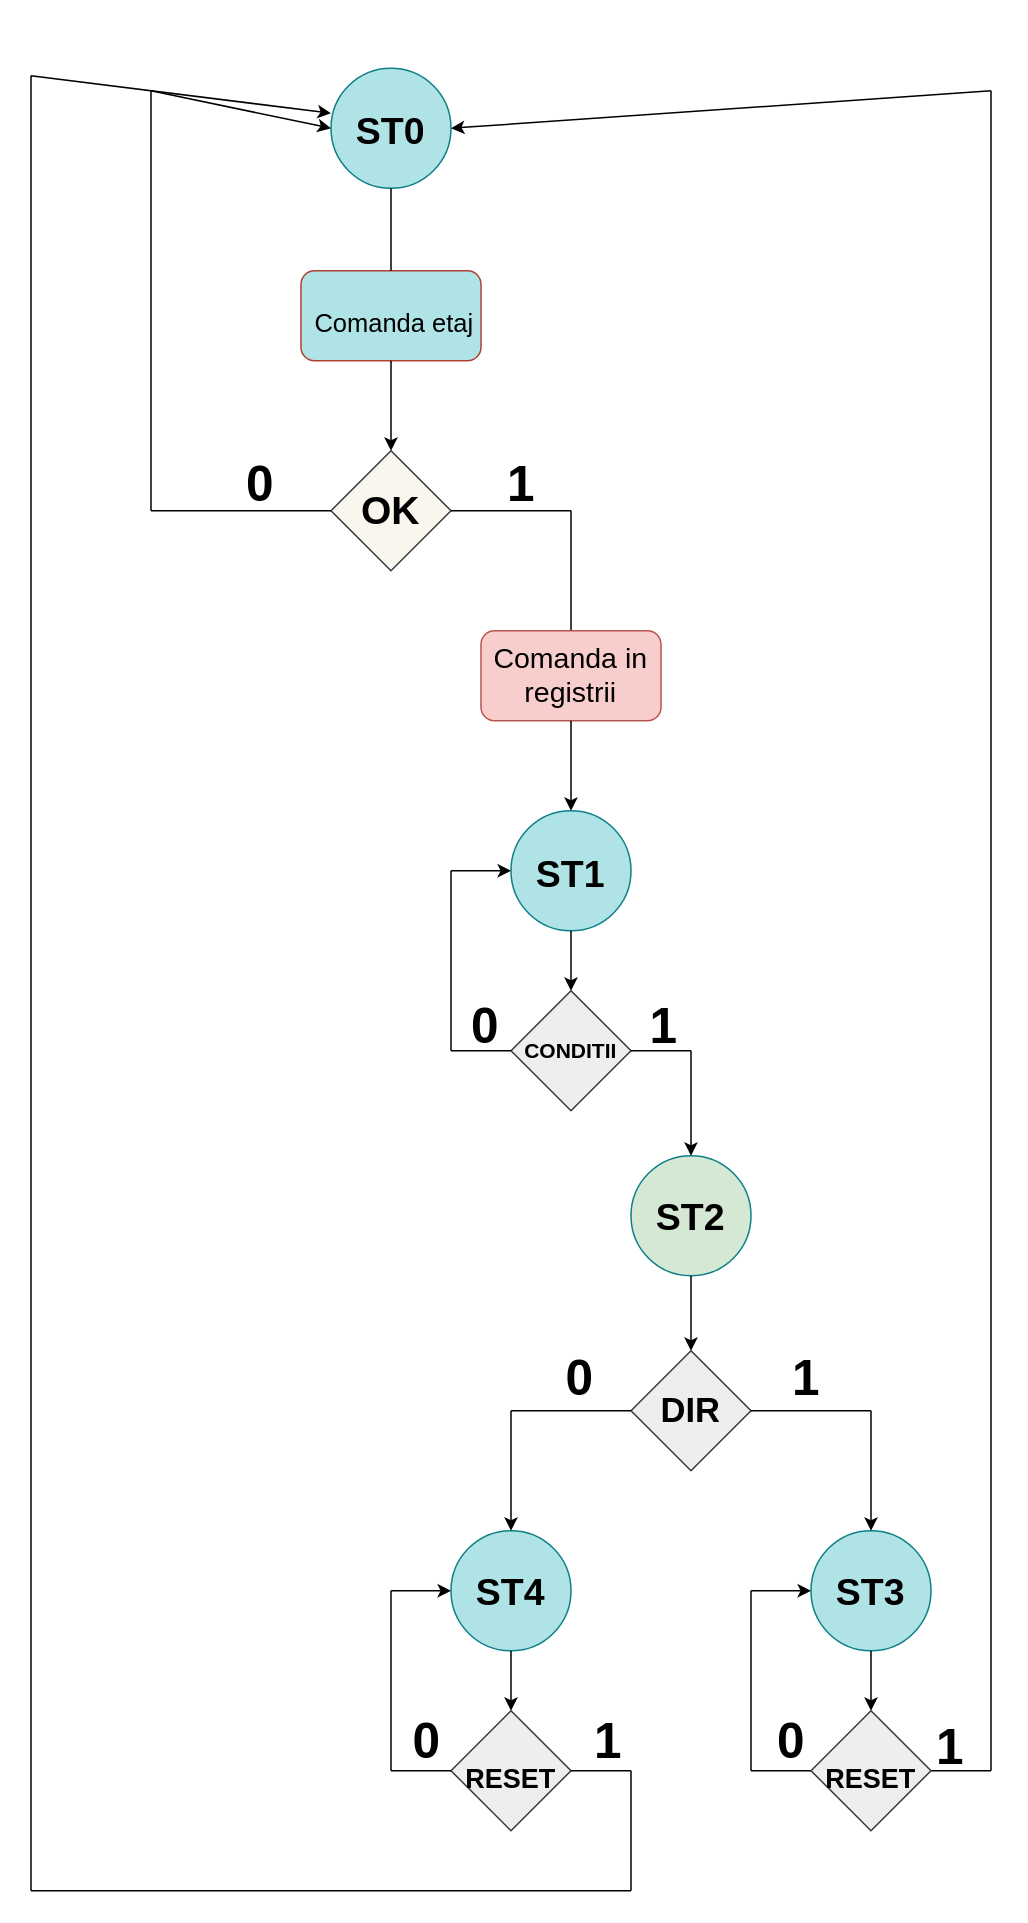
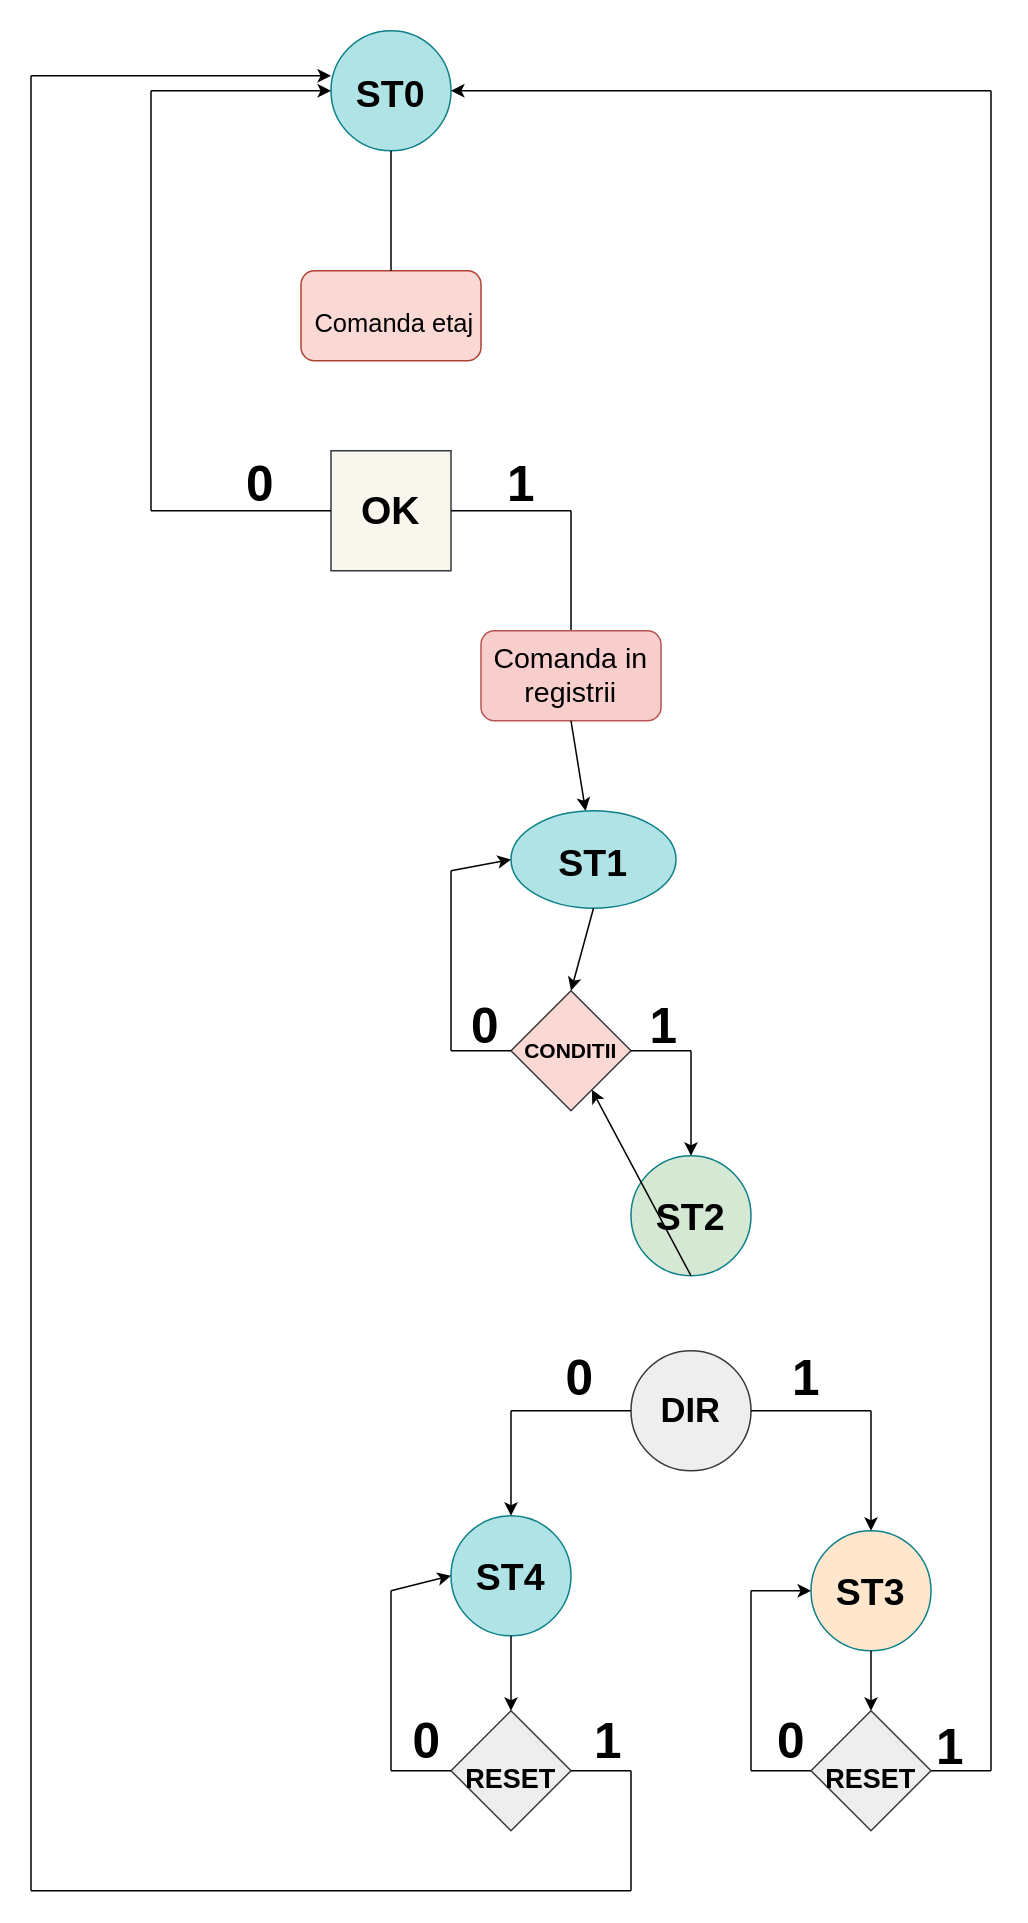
(391, 128) -> (391, 91)
(391, 316) -> (391, 316)
(391, 401) -> none
(391, 511) -> (391, 511)
(571, 871) -> (593, 860)
(571, 1051) -> (571, 1051)
(691, 1308) -> (644, 1187)
(691, 1411) -> (691, 1411)
(511, 1591) -> (511, 1576)
(871, 1591) -> (871, 1591)
